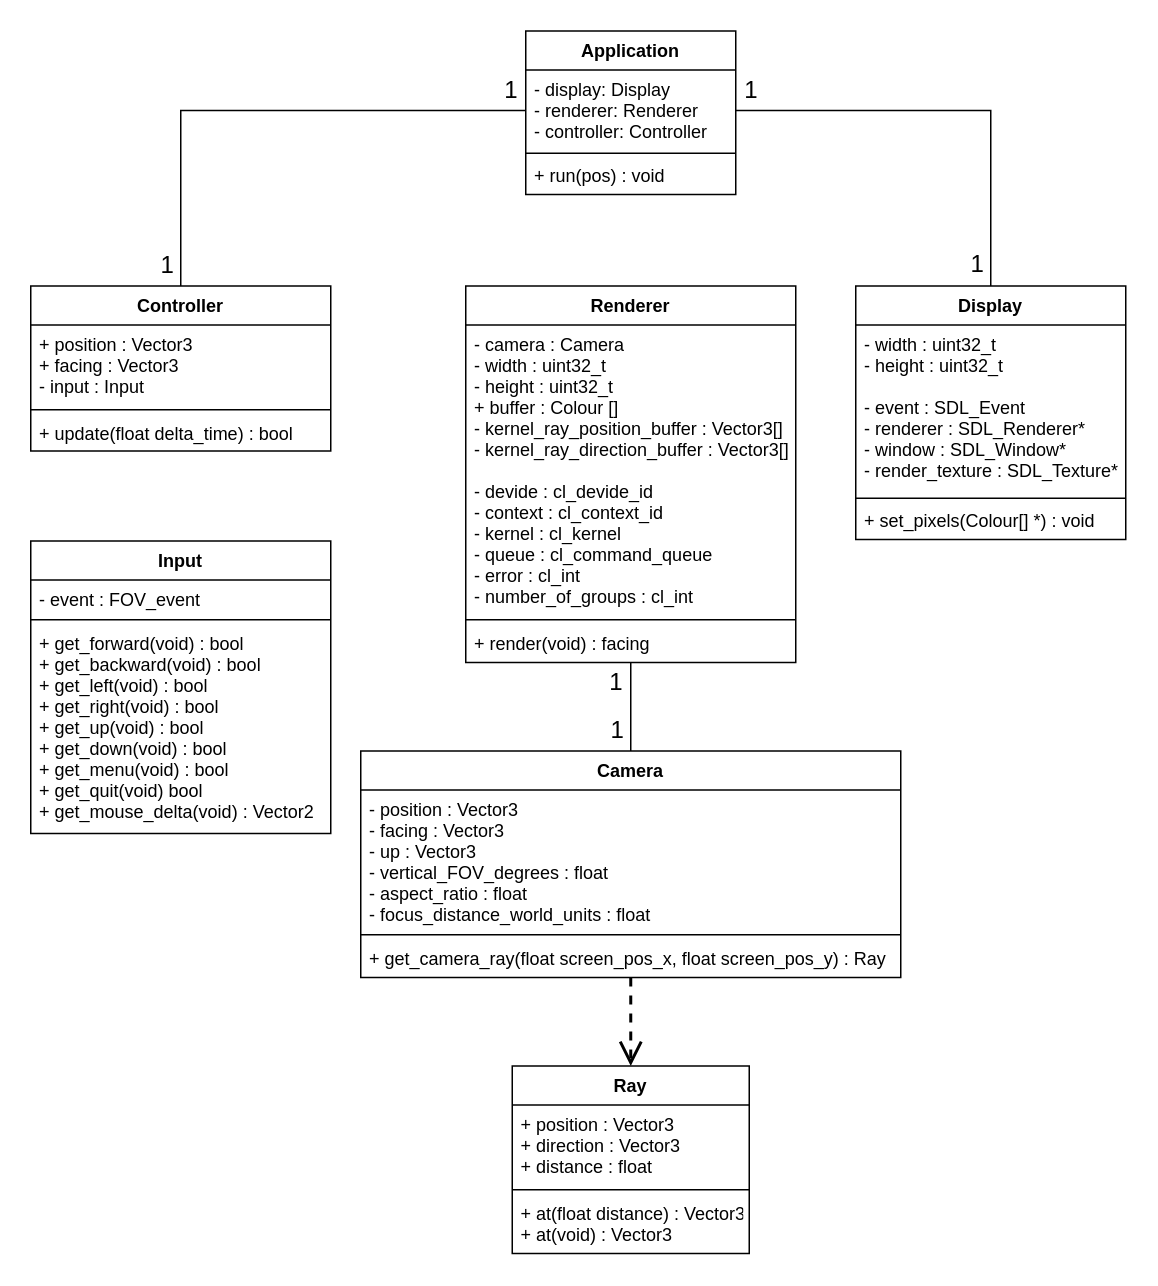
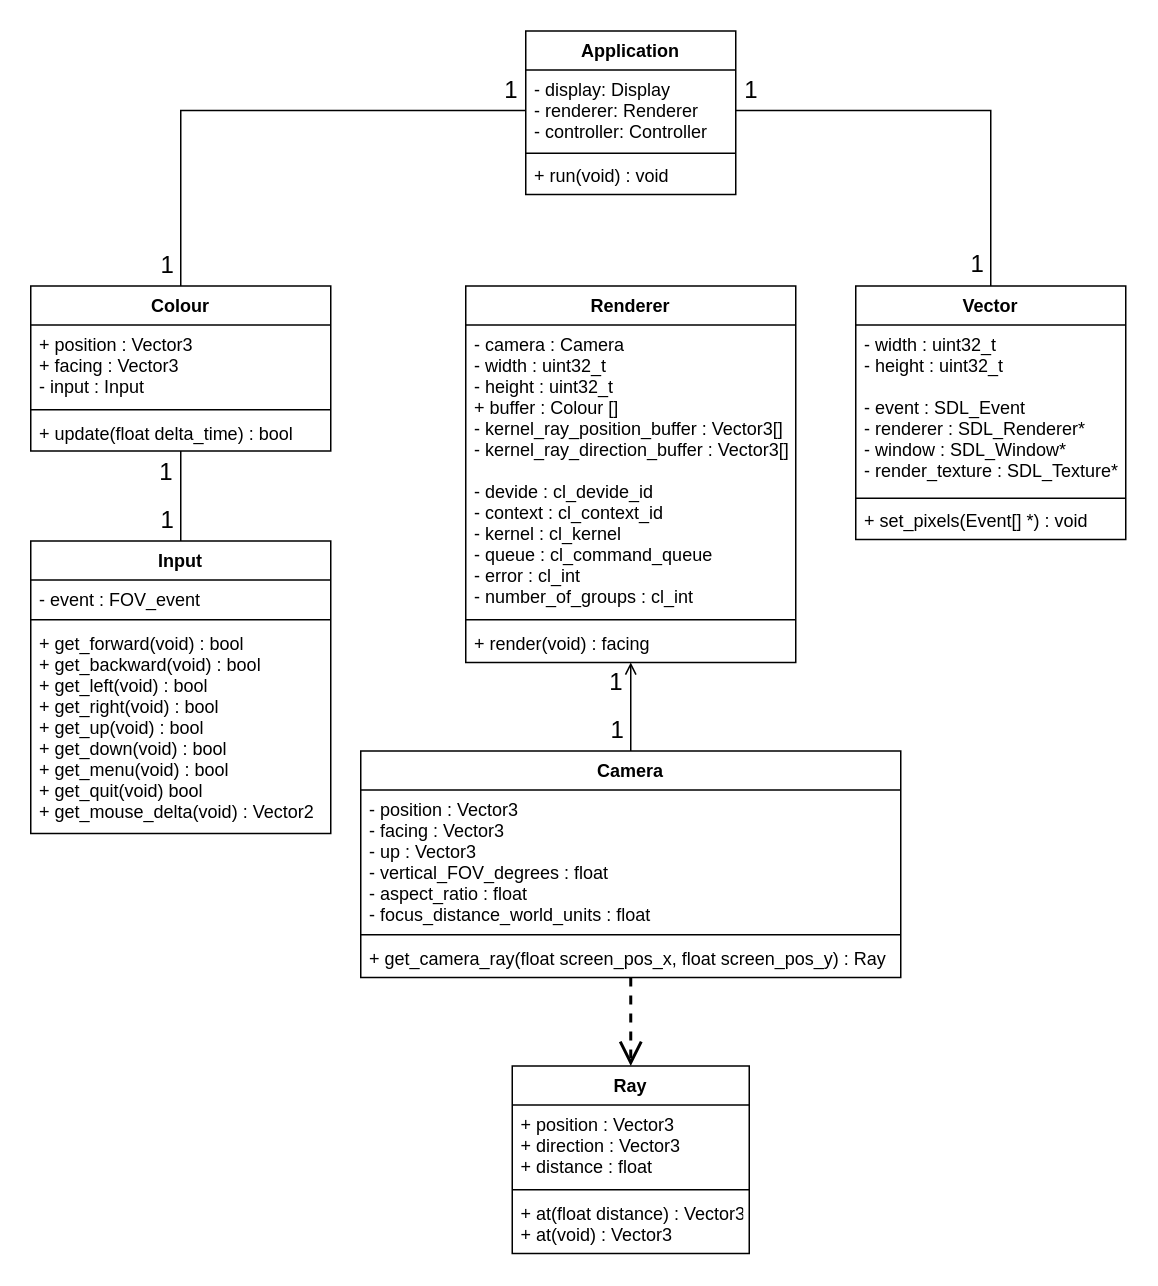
(608, 176) -> (611, 176)
(180, 306) -> (180, 306)
(990, 306) -> (990, 306)
none -> (181, 497)
(999, 521) -> (996, 521)
(631, 669) -> (631, 669)
